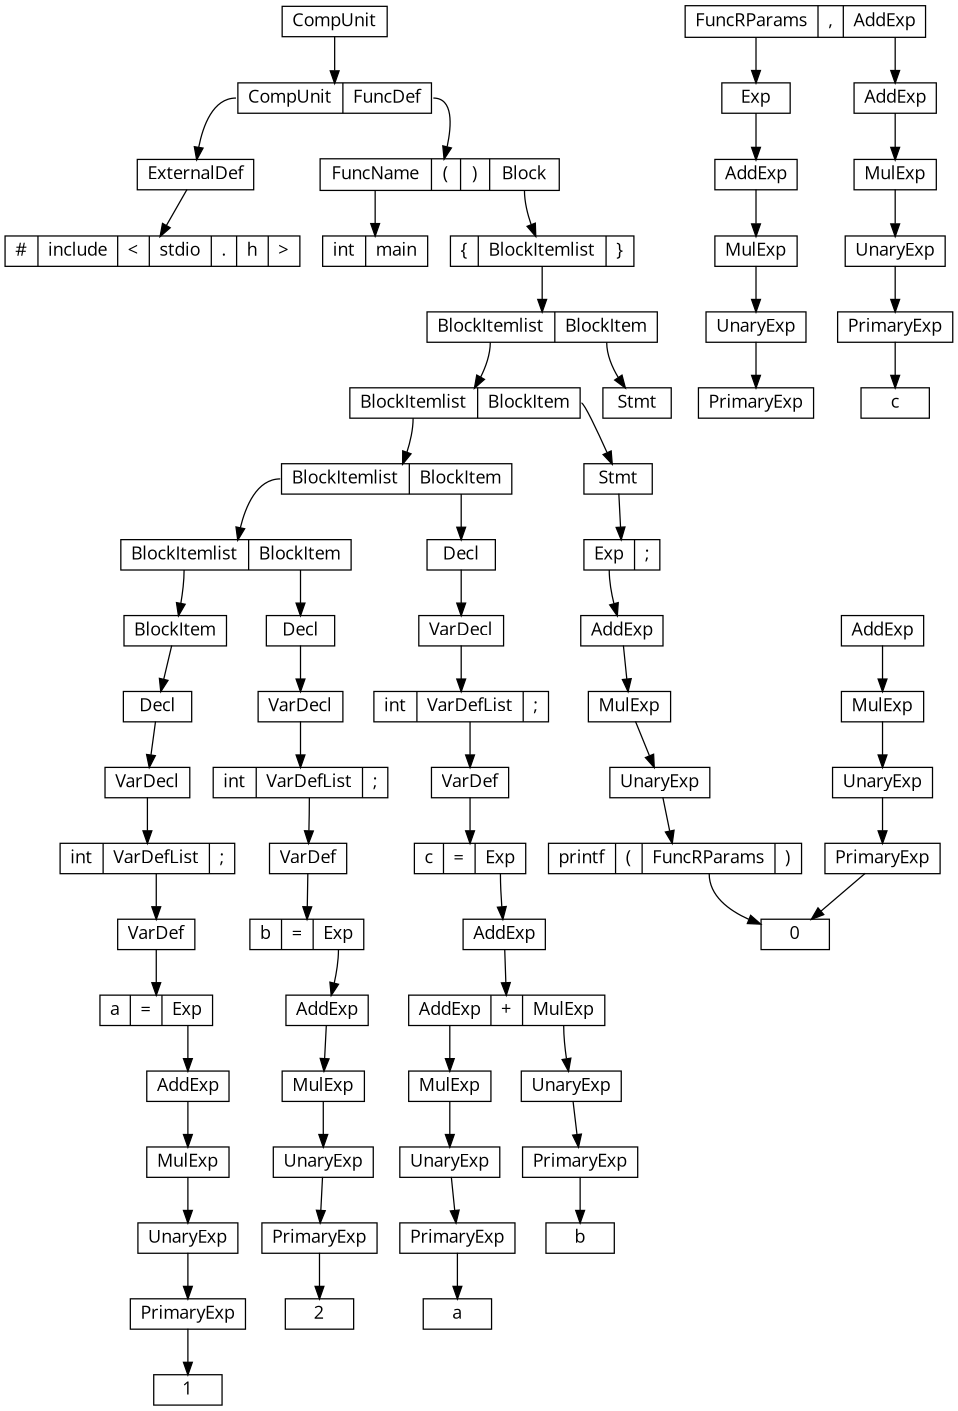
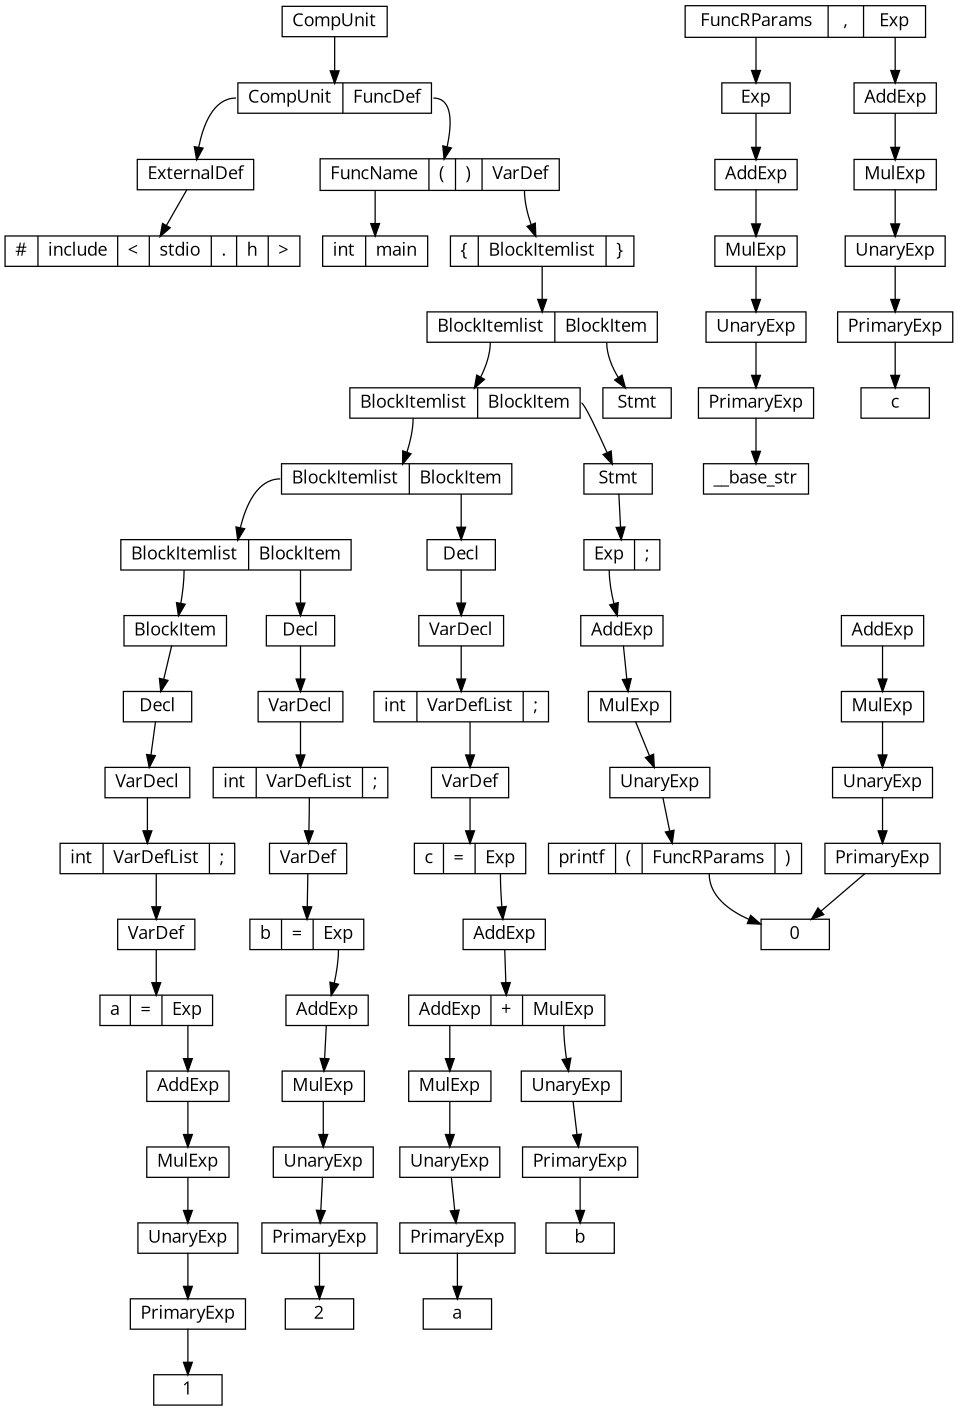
(884, 21) -> (895, 21)
(524, 174) -> (521, 174)
none -> (756, 479)
